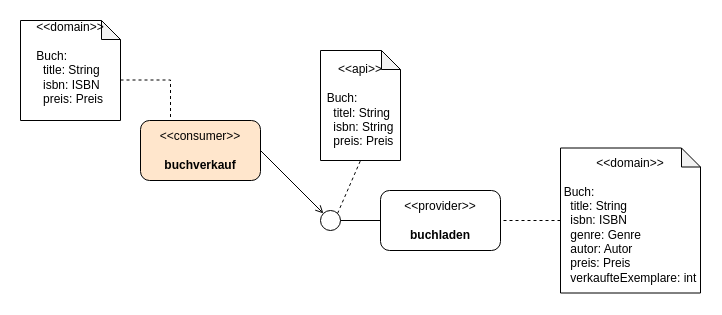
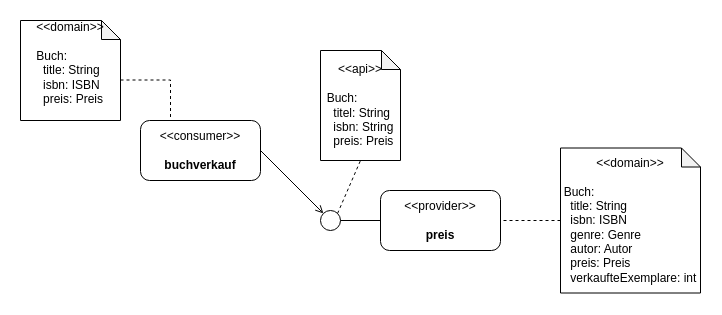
(201, 151) -> (201, 151)
(441, 221) -> (441, 221)
